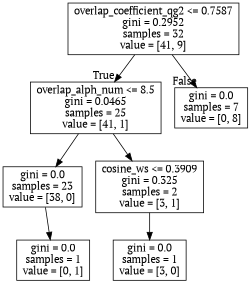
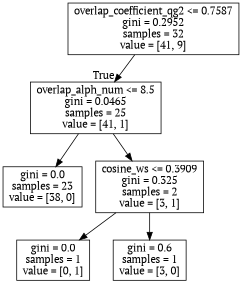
(211, 108) -> none
(47, 220) -> (101, 224)
(150, 260) -> (150, 260)
